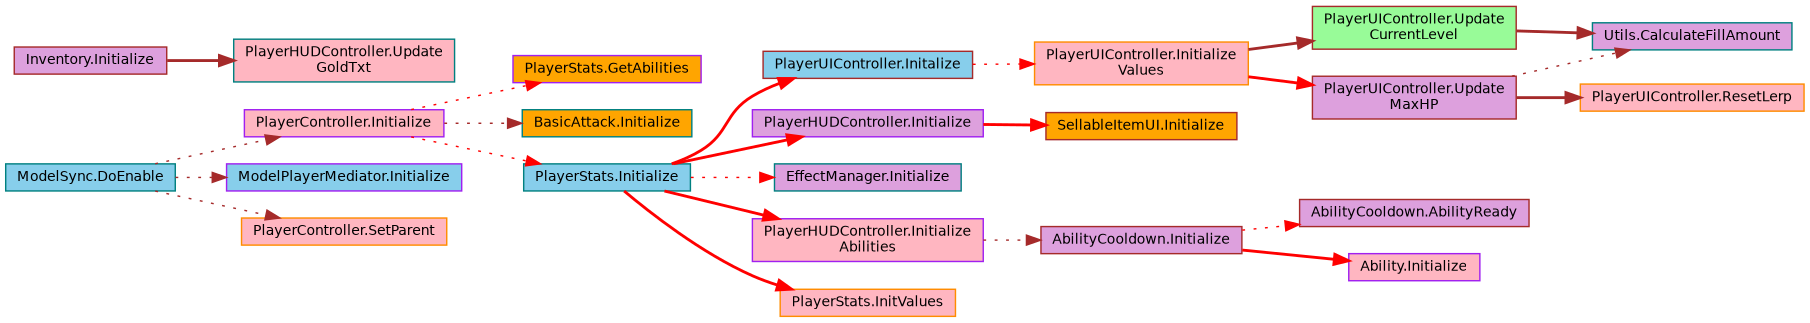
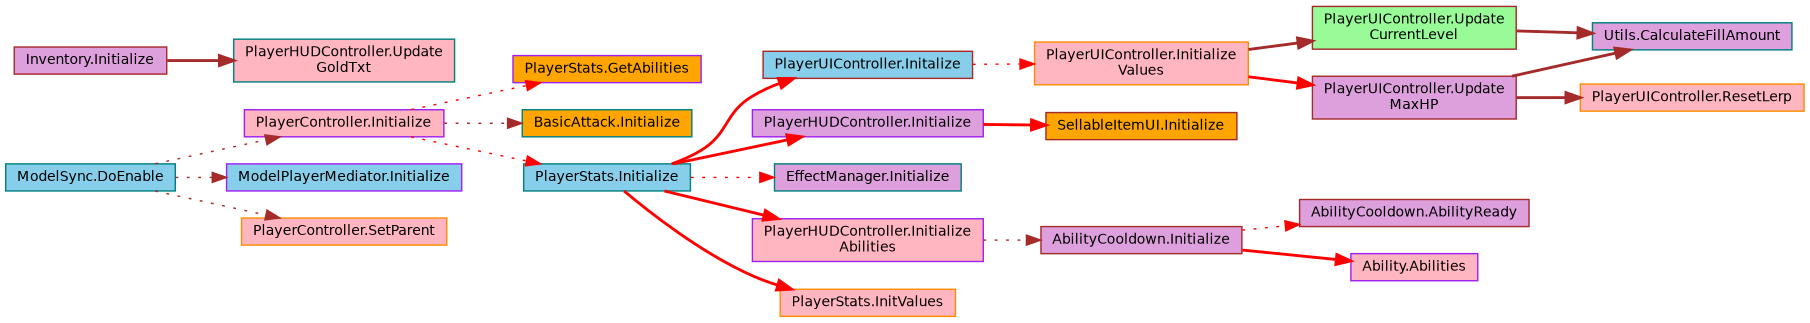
(1564, 65) -> (1564, 65)
(1414, 267) -> (1414, 267)
